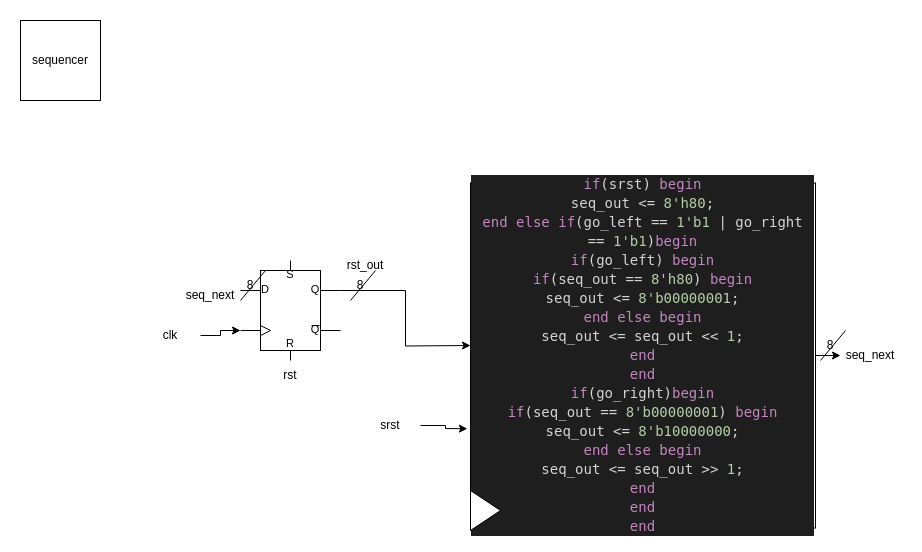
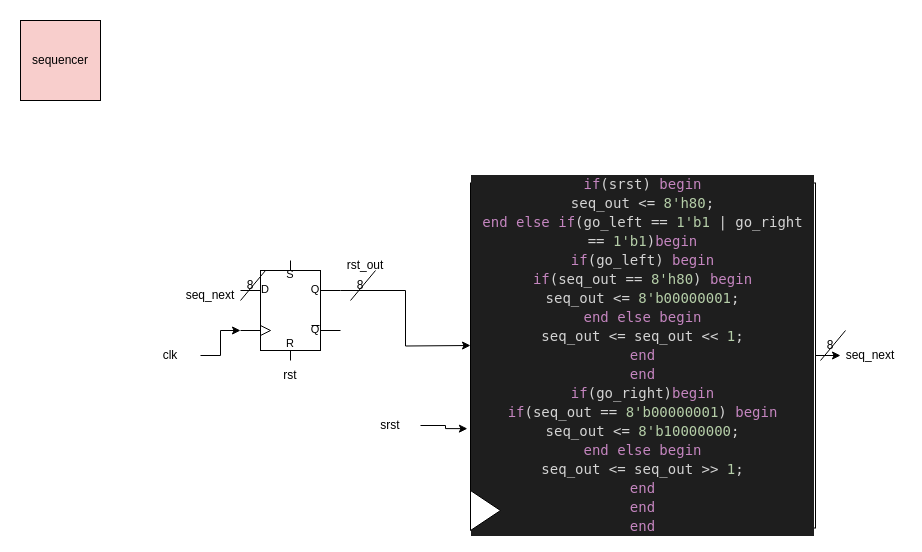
(61, 61) -> (61, 61)
(171, 336) -> (171, 356)
